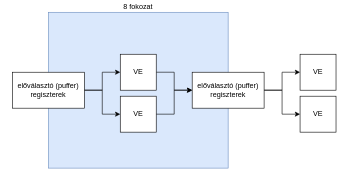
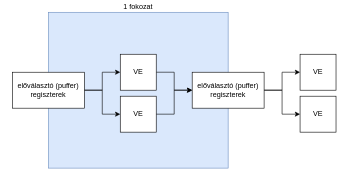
(138, 6) -> (138, 6)
